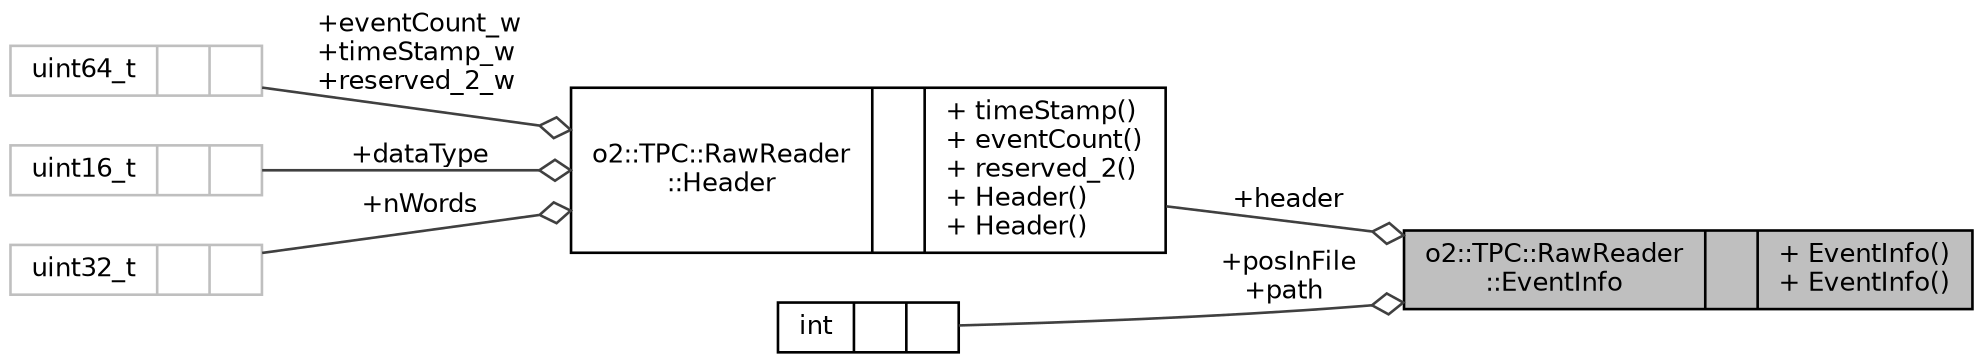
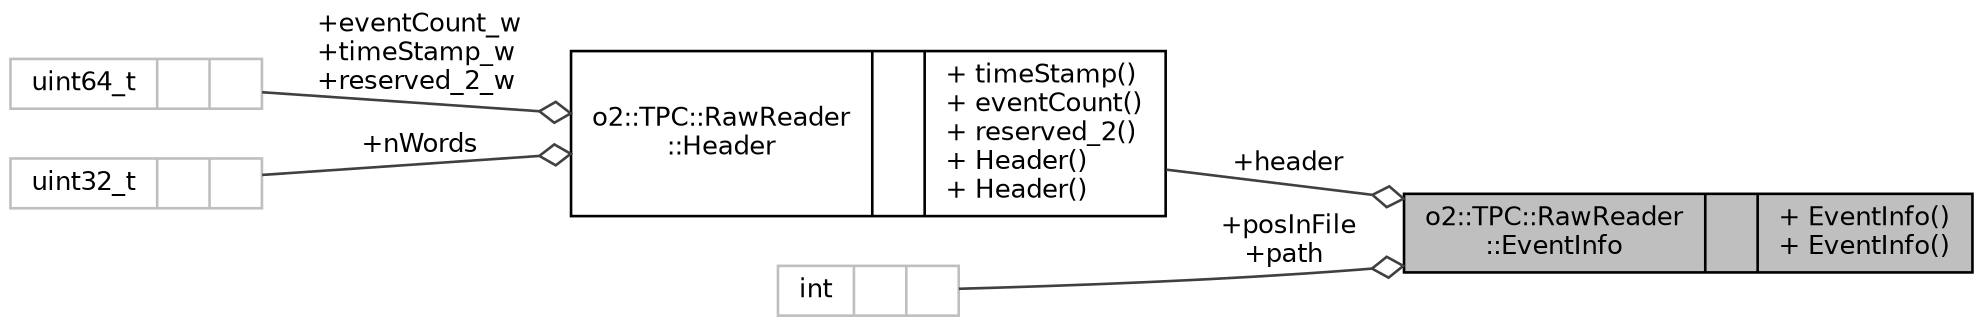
(136, 170) -> none
(868, 327) -> (868, 291)
